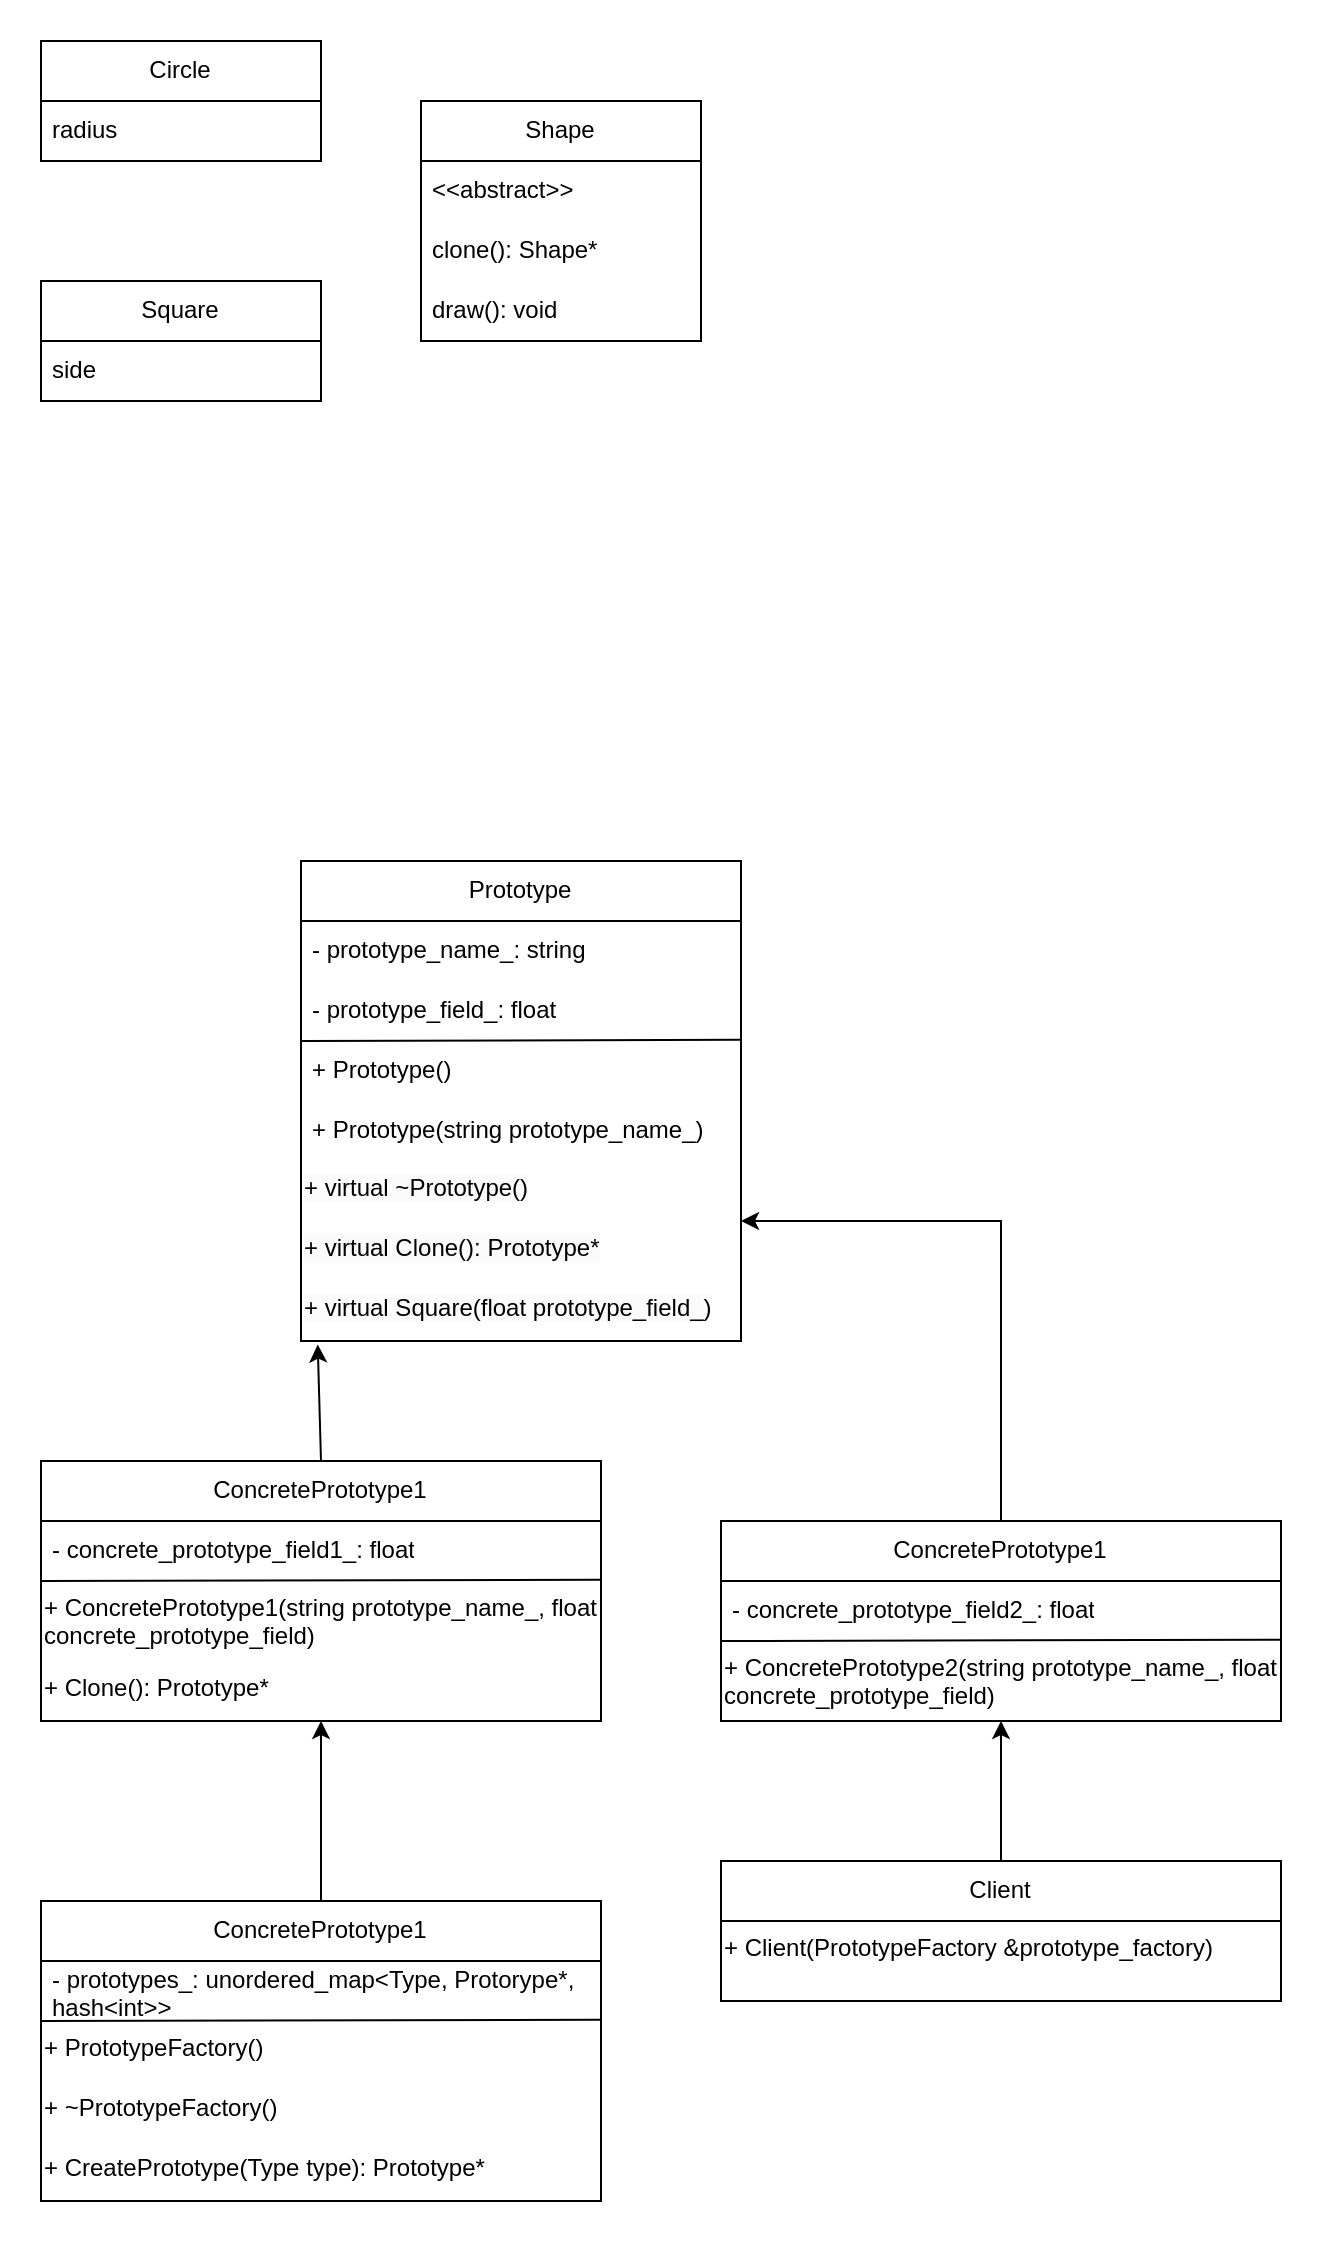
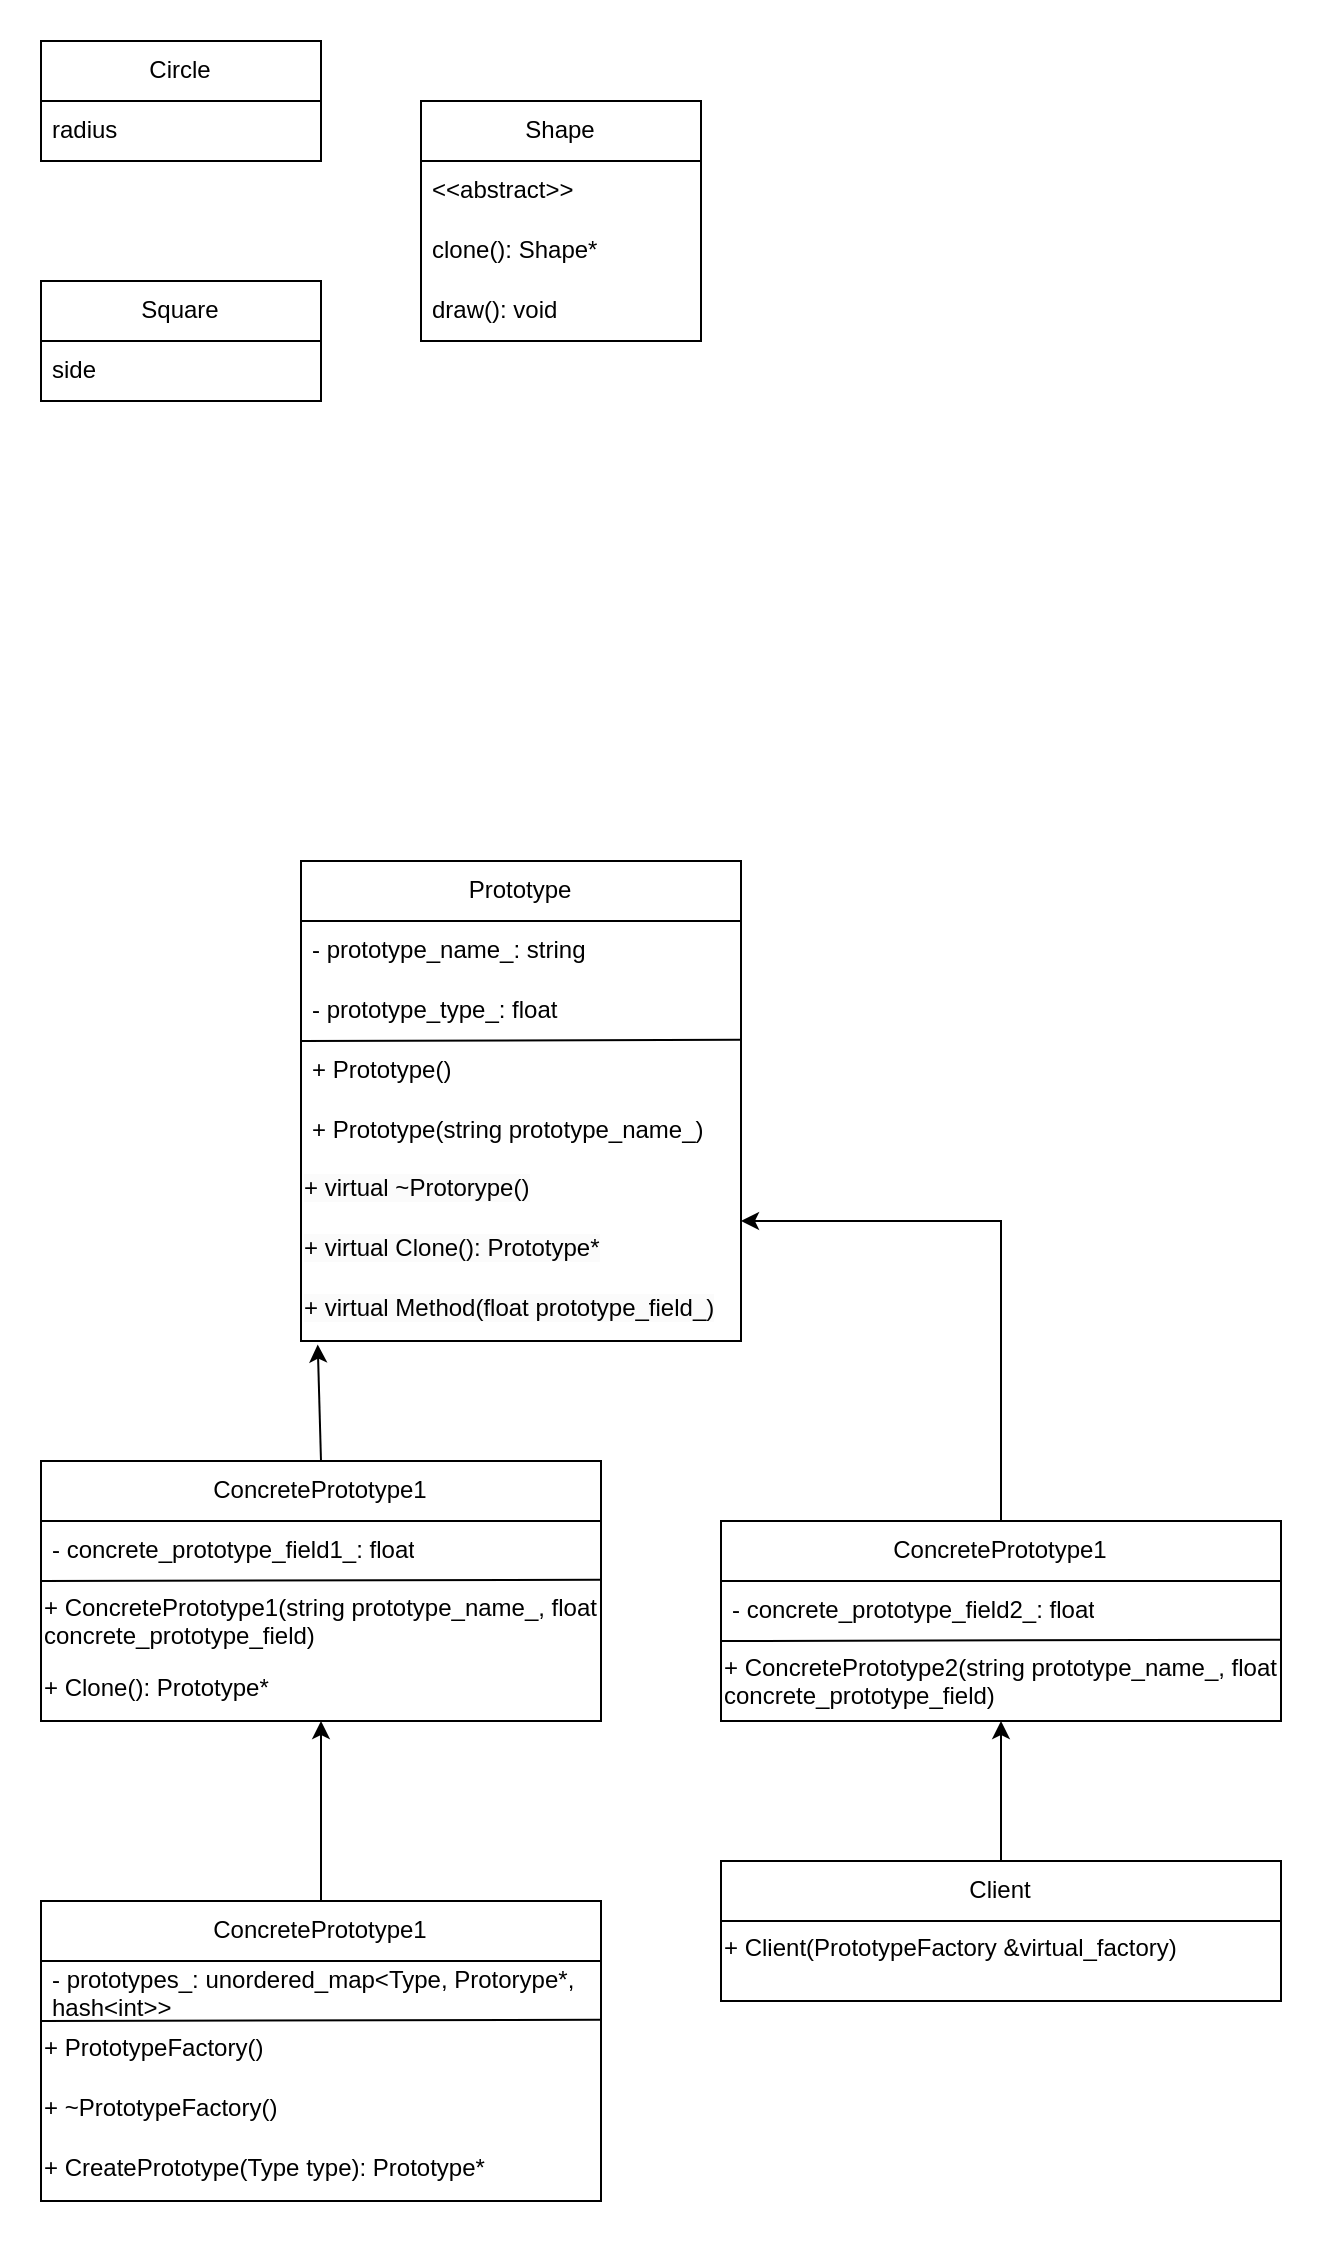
(462, 1011) -> (462, 1011)
(440, 1189) -> (440, 1189)
(523, 1324) -> (523, 1324)
(1003, 1964) -> (995, 1949)
